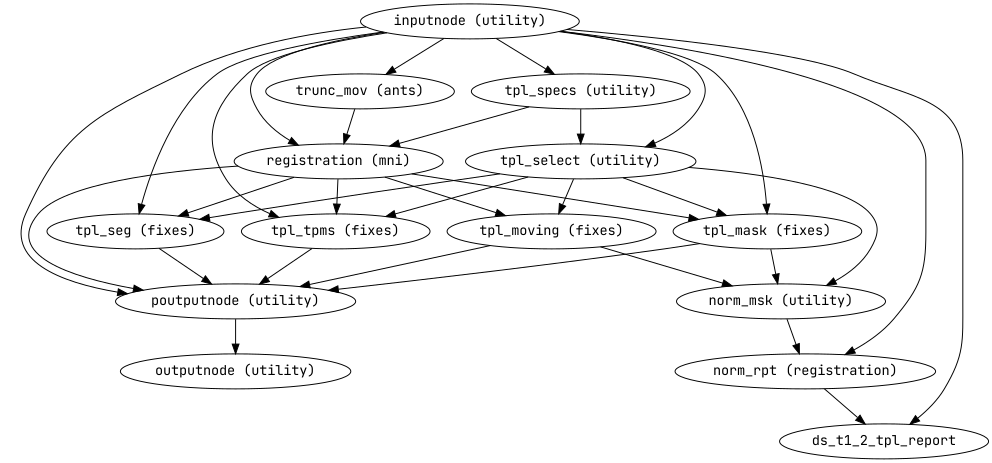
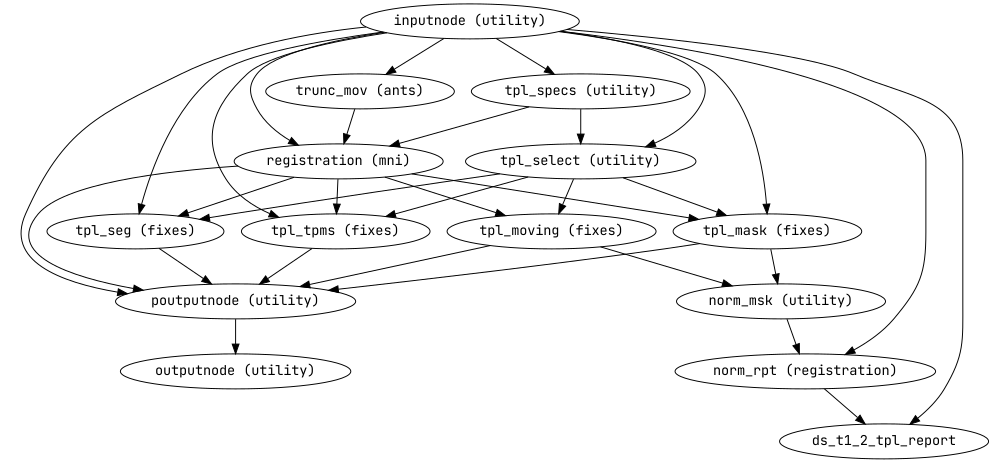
(825, 190) -> none
